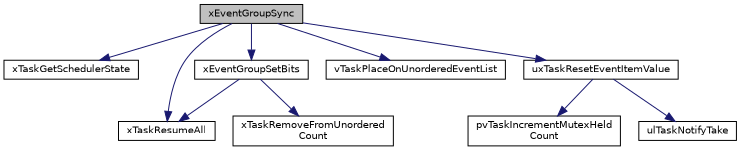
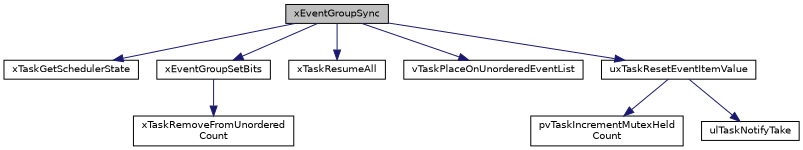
(213, 97) -> none
